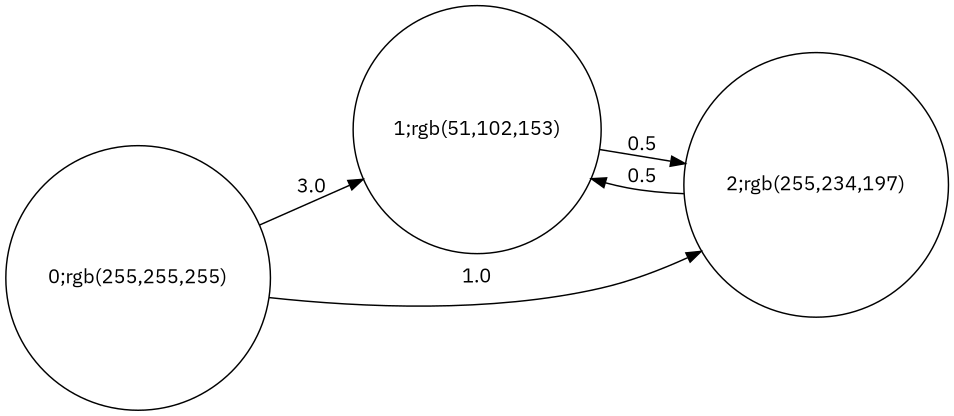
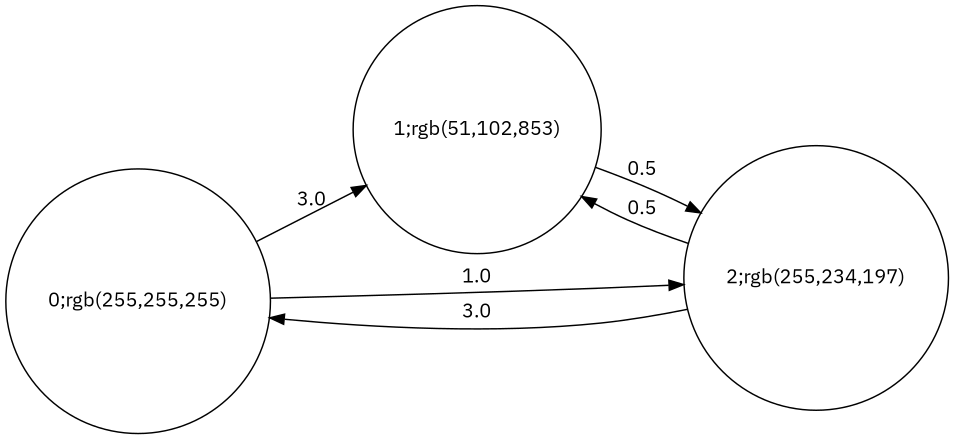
(477, 130) -> (477, 130)
none -> (486, 329)
